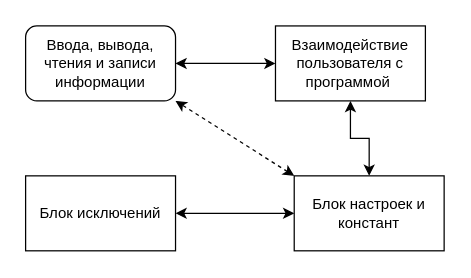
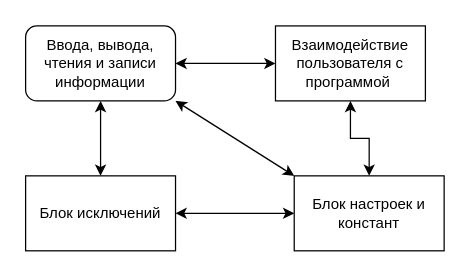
(235, 138) -> (235, 138)
none -> (101, 139)
